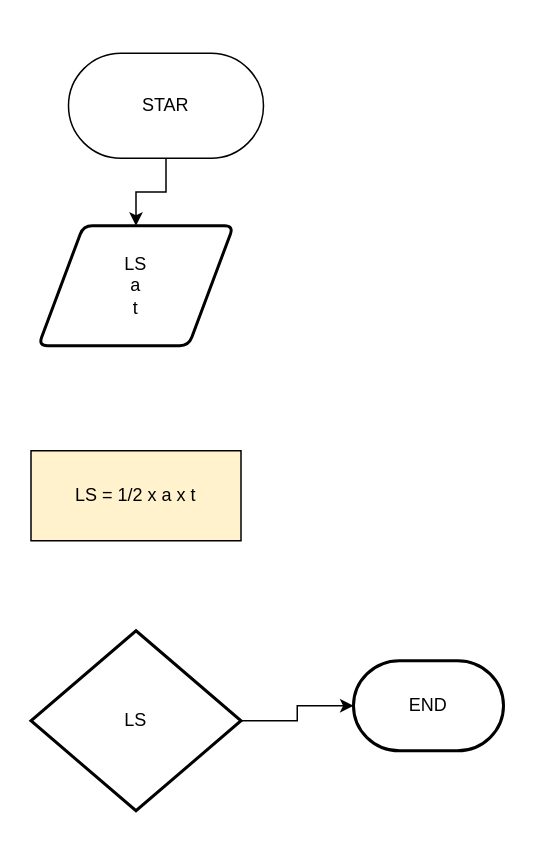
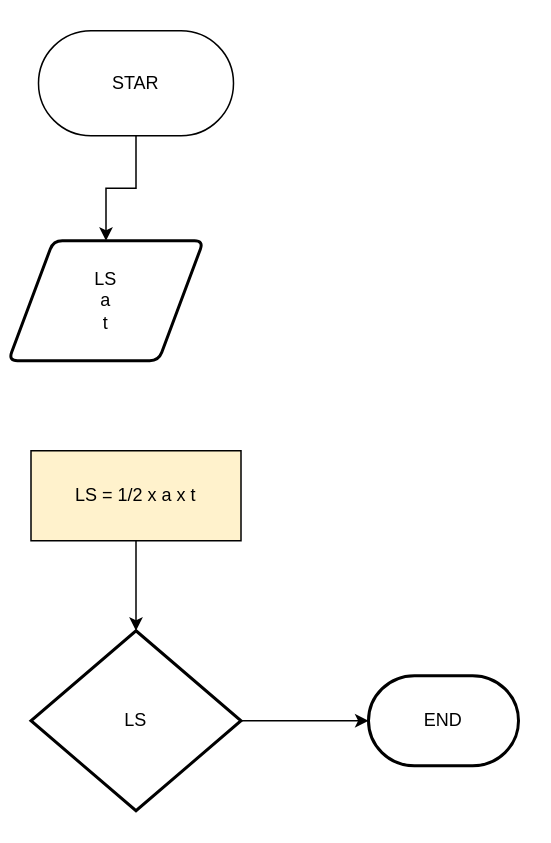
(166, 106) -> (136, 83)
(136, 286) -> (106, 301)
none -> (136, 581)
(428, 706) -> (443, 721)
